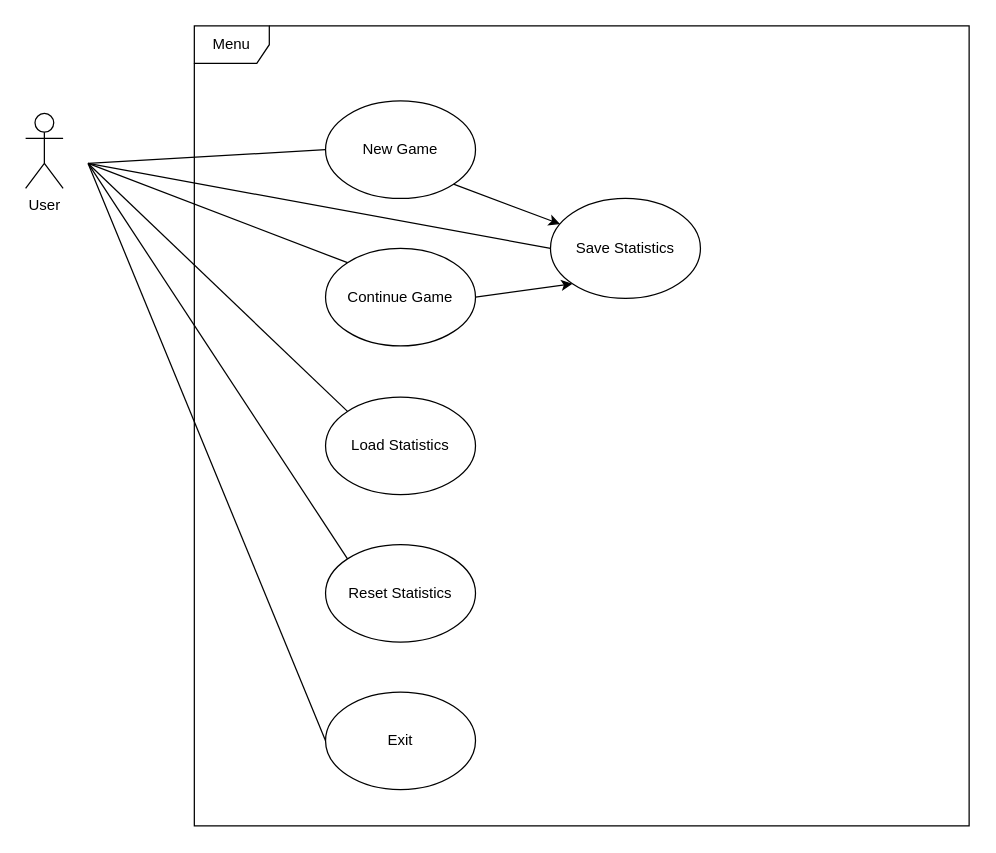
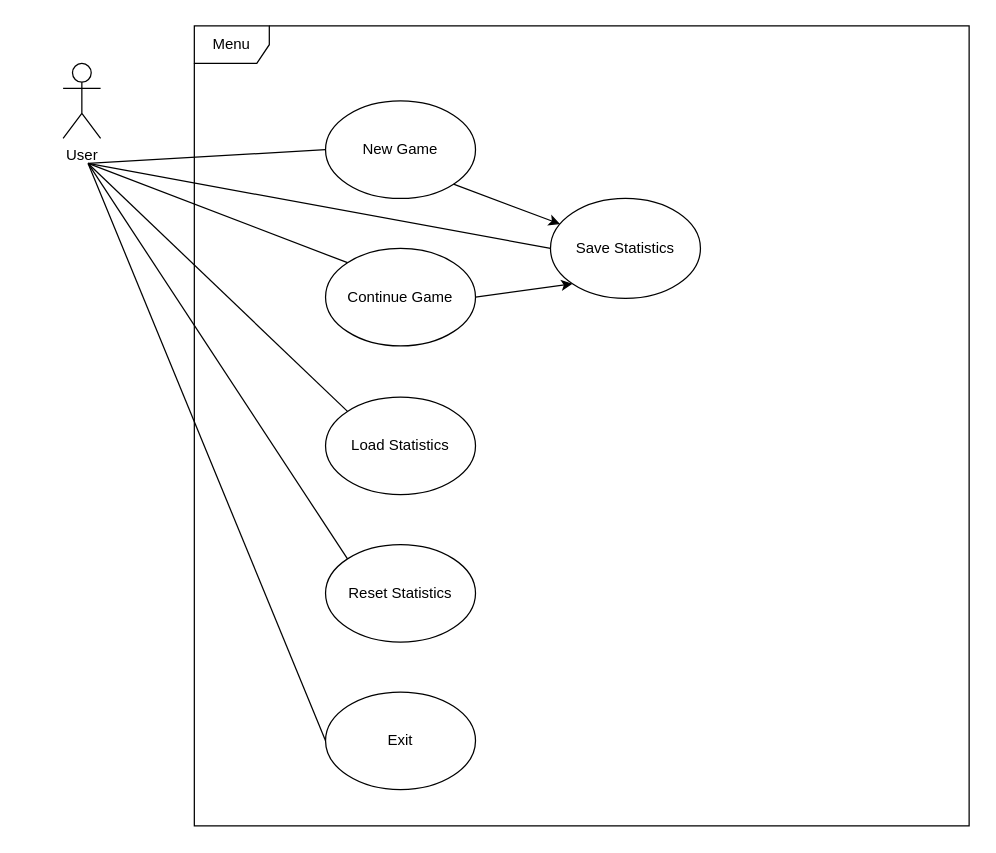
(44, 151) -> (82, 101)
